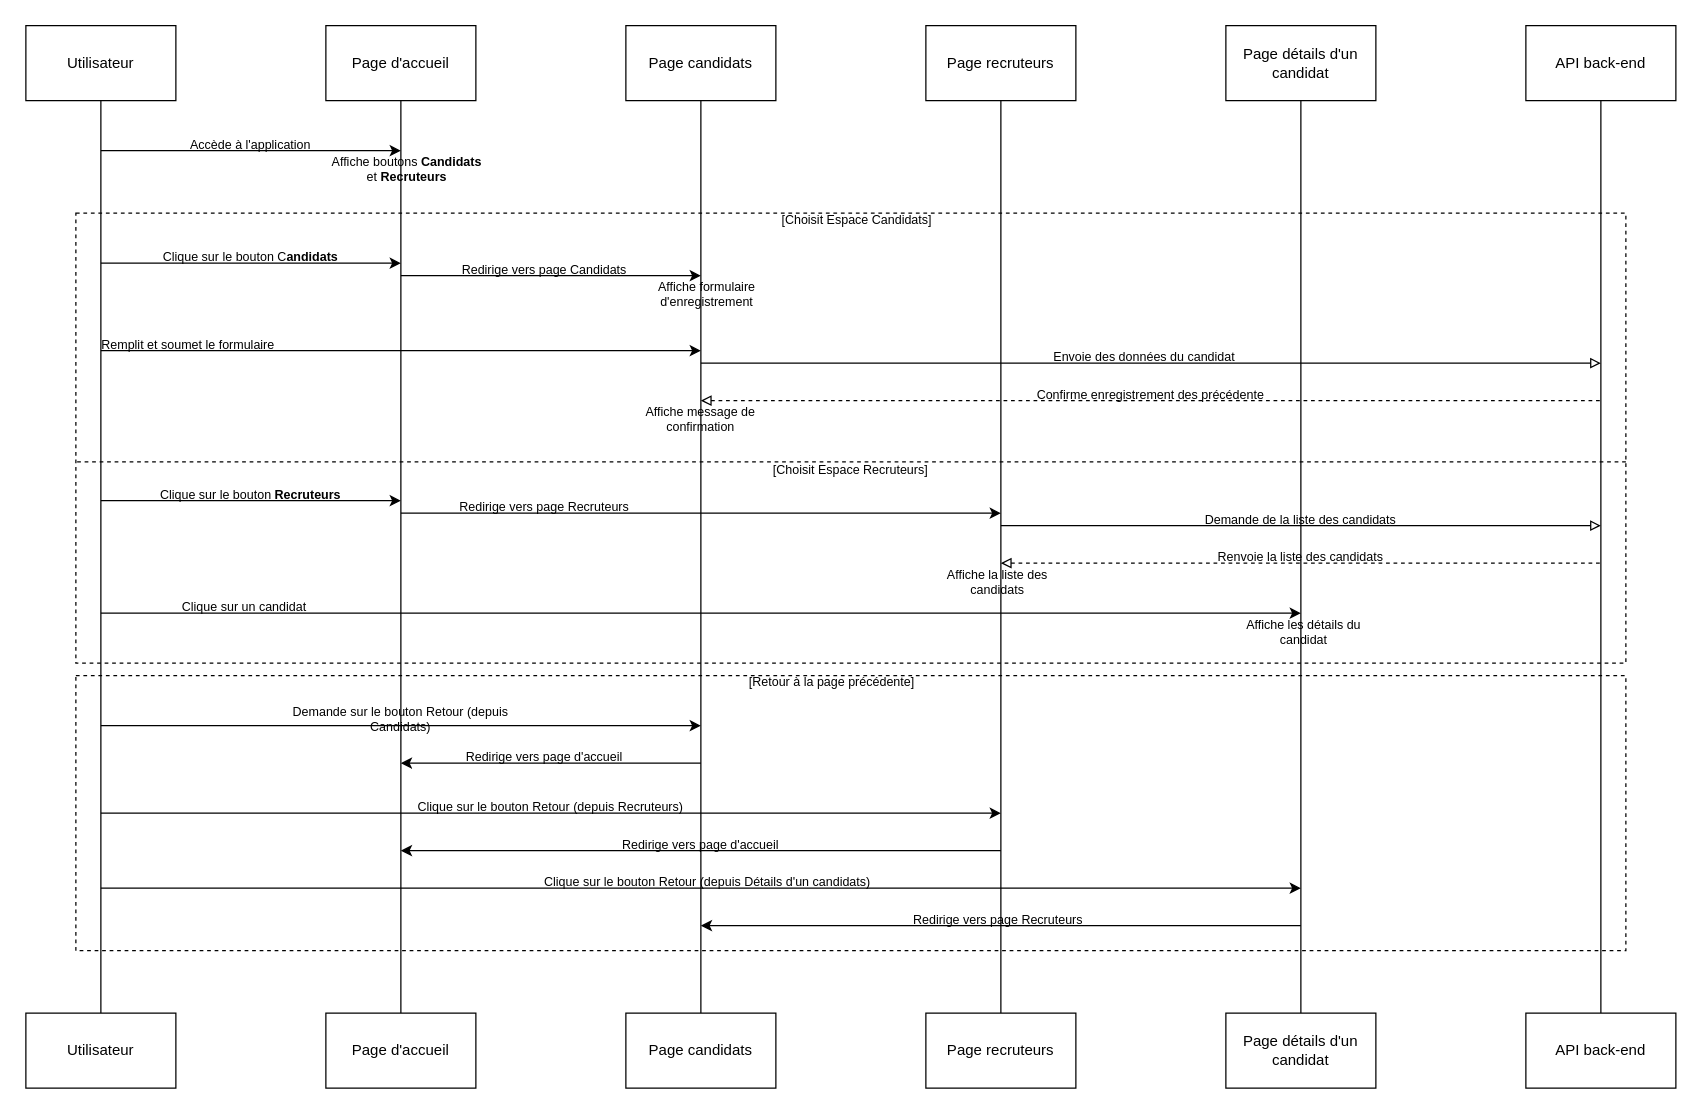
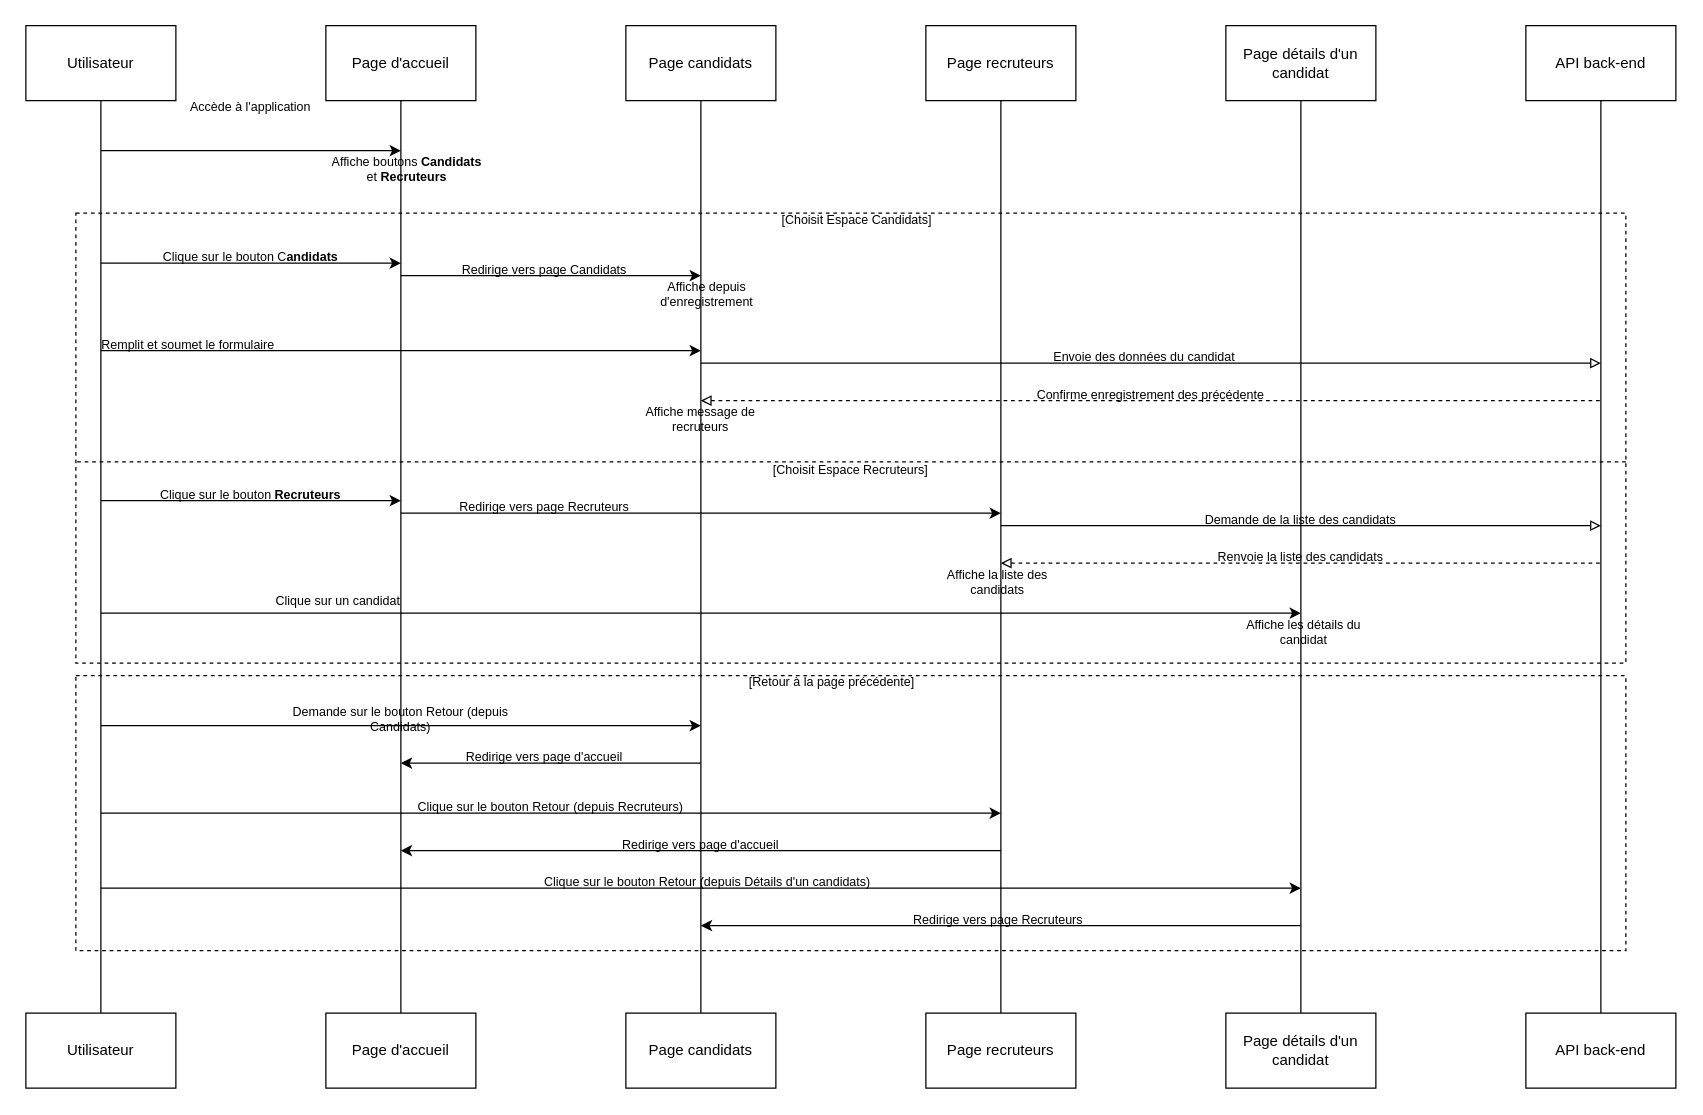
(251, 144) -> (251, 107)
(707, 294) -> (707, 294)
(701, 419) -> (701, 419)
(244, 607) -> (338, 601)
